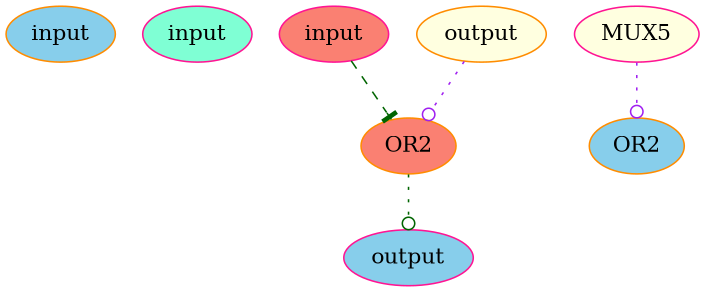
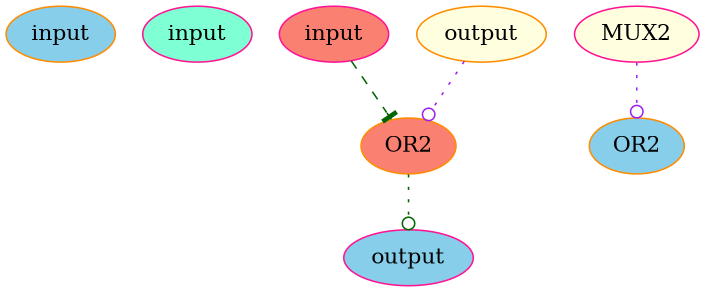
(637, 34) -> (637, 34)
